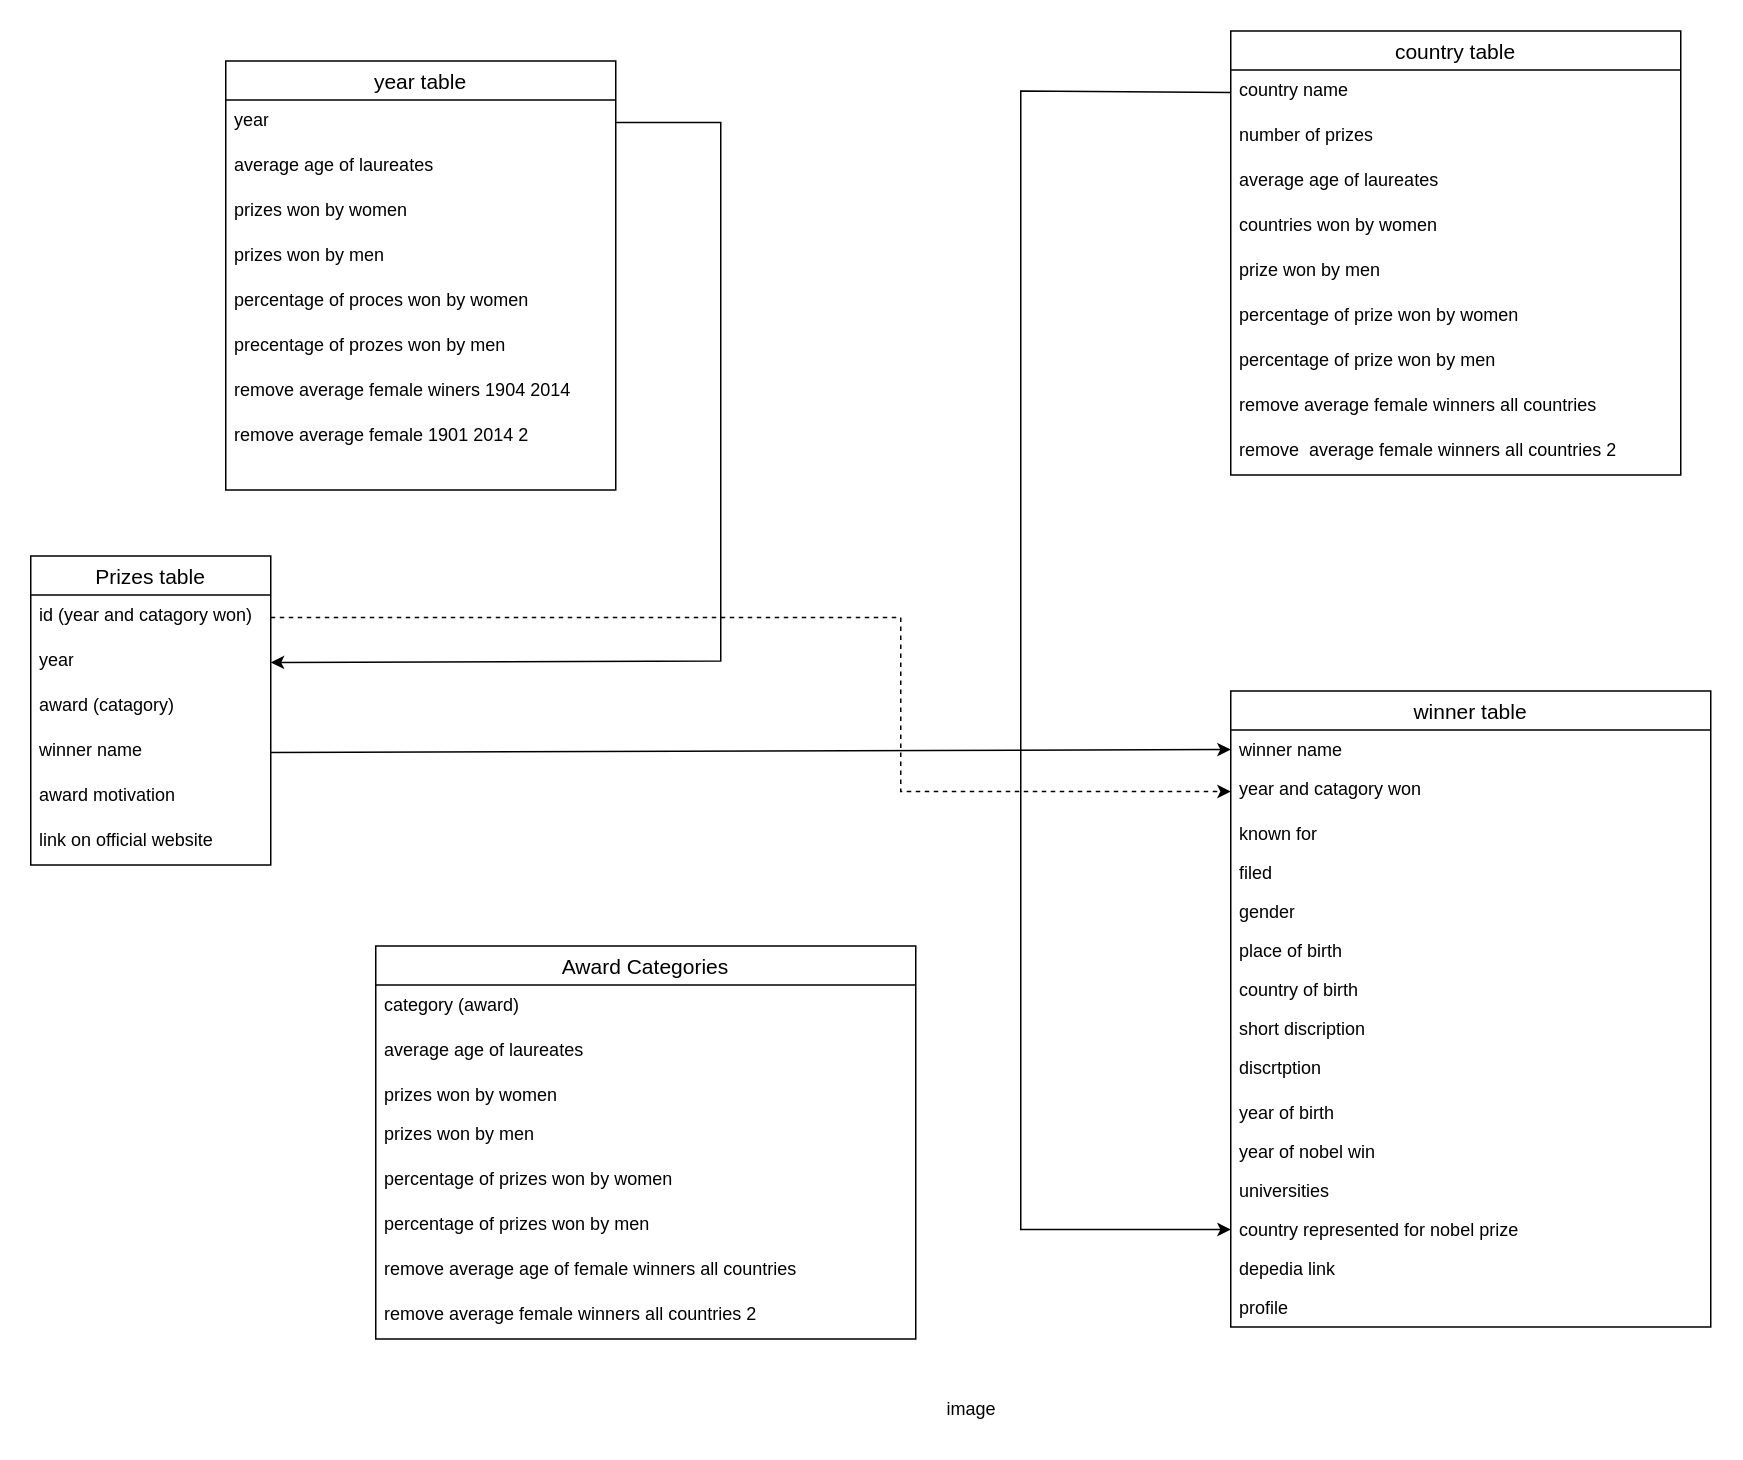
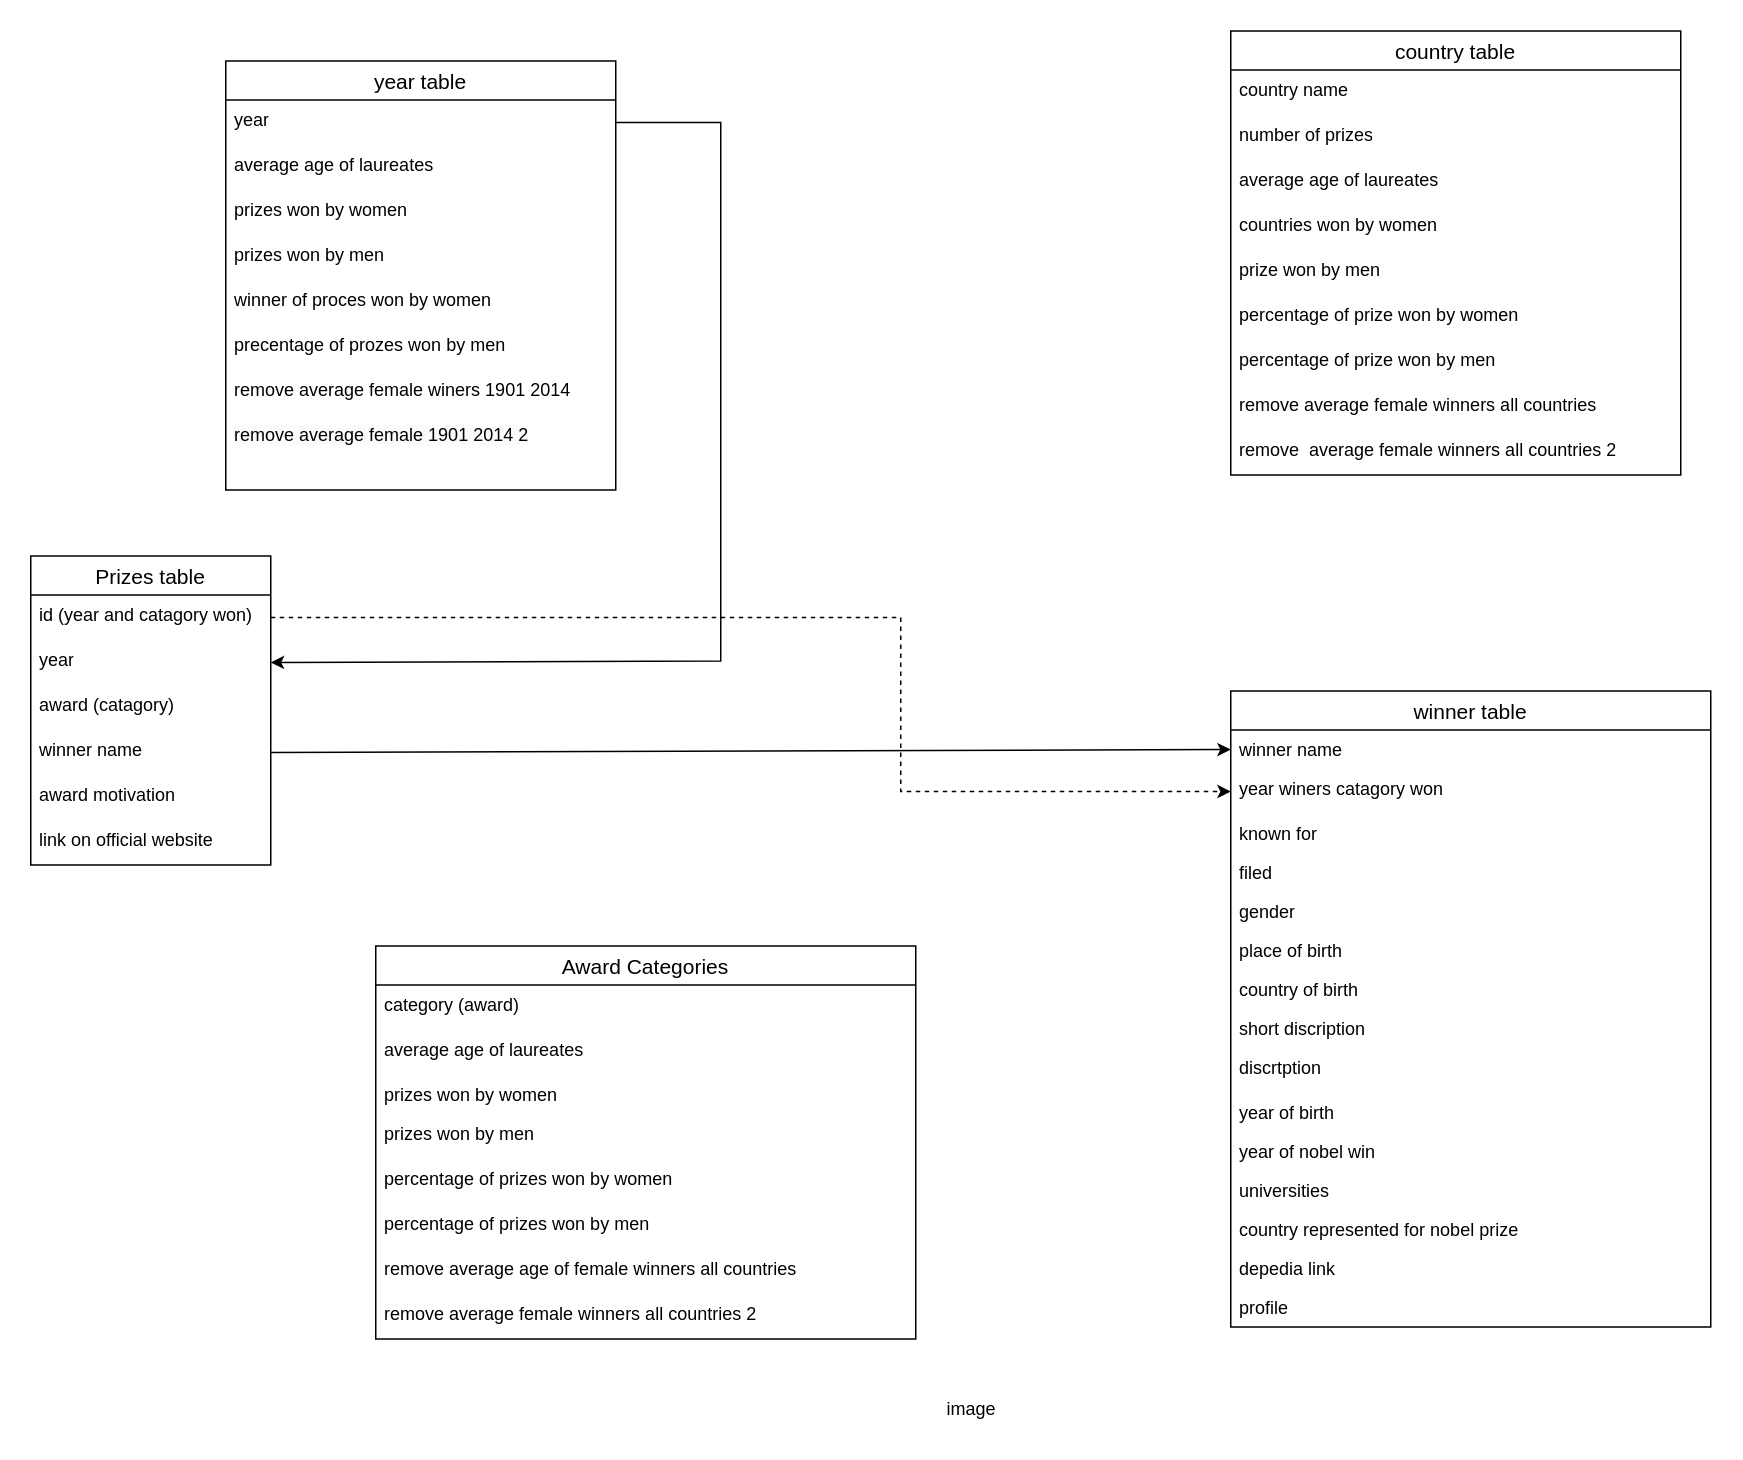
(389, 301) -> (367, 301)
(410, 391) -> (410, 391)
(1021, 656) -> none
(1339, 790) -> (1351, 790)
